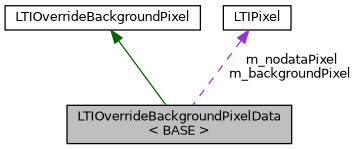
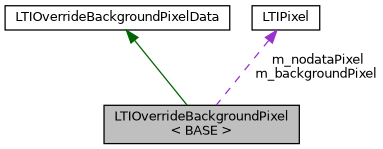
(103, 18) -> (117, 18)
(179, 124) -> (202, 124)
